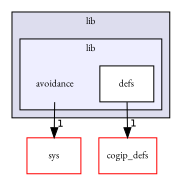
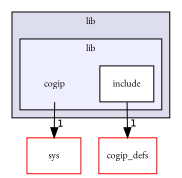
(55, 84) -> (55, 84)
(127, 84) -> (127, 84)
